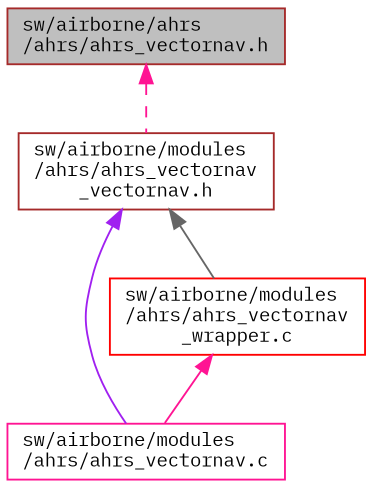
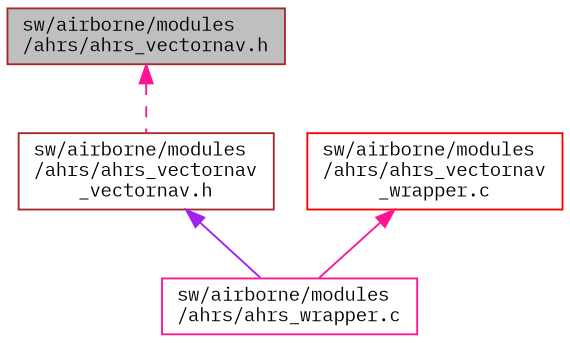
(146, 36) -> (146, 36)
(197, 252) -> none
(146, 452) -> (290, 306)
